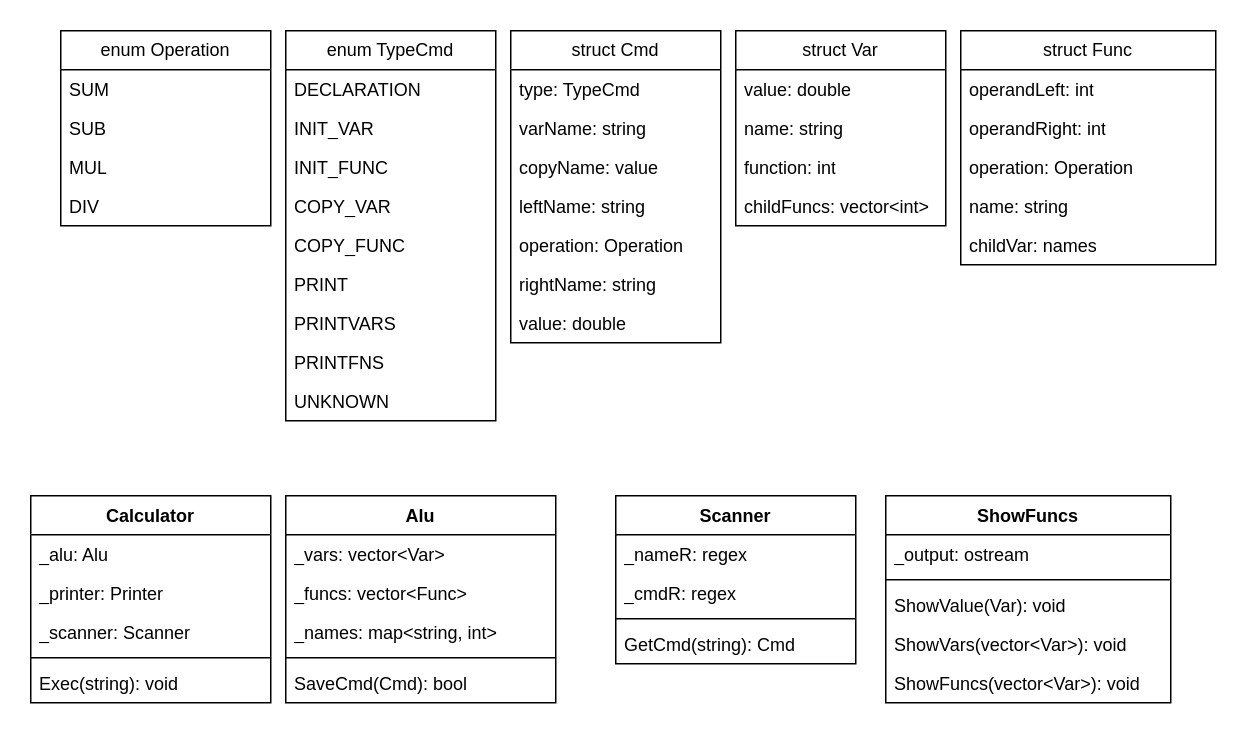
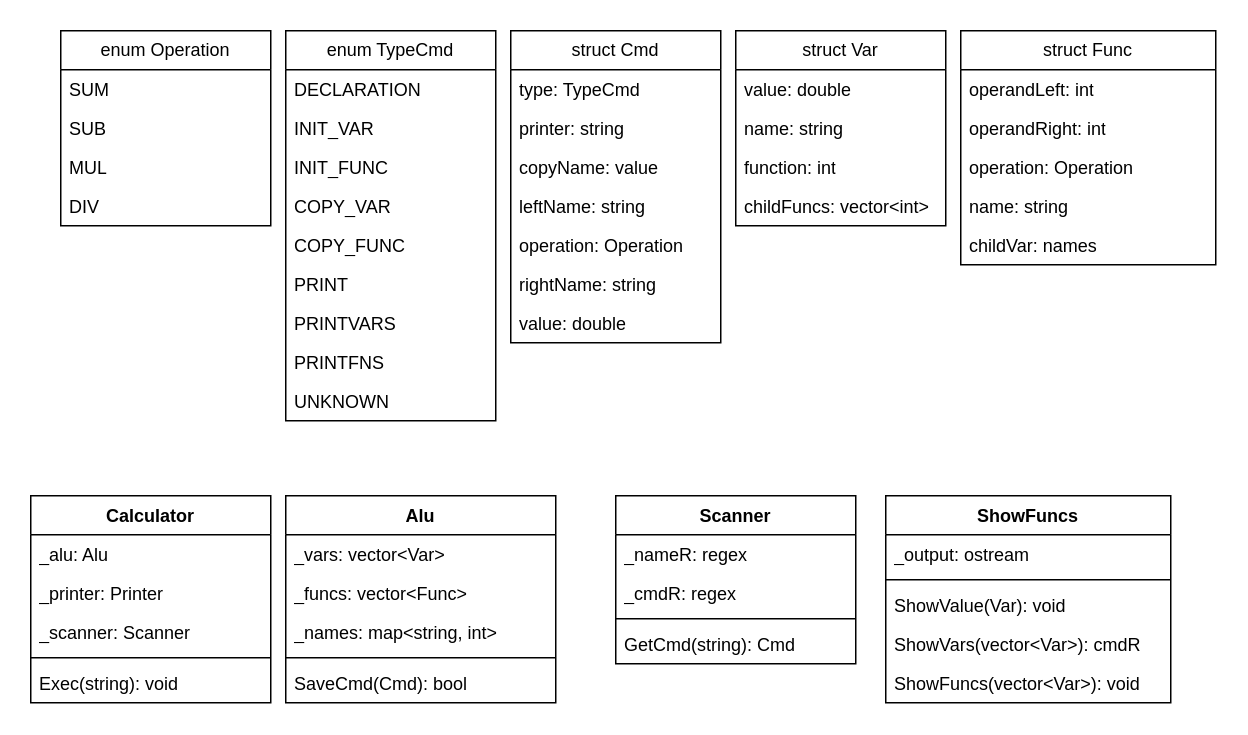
(588, 130) -> (586, 130)
(1024, 646) -> (1026, 646)
